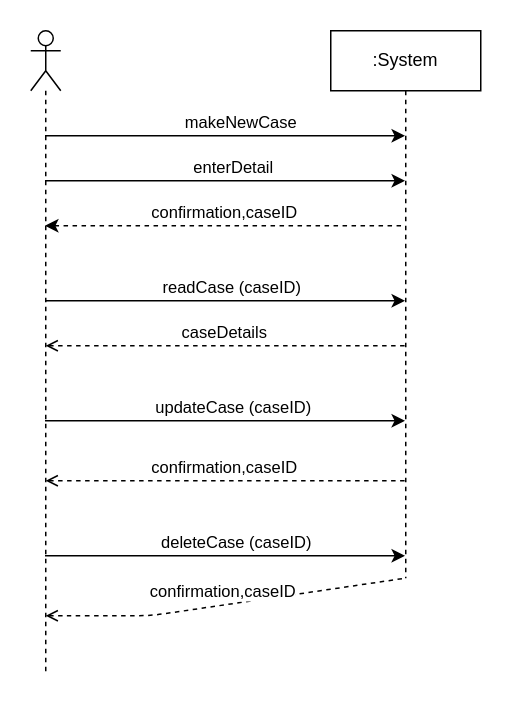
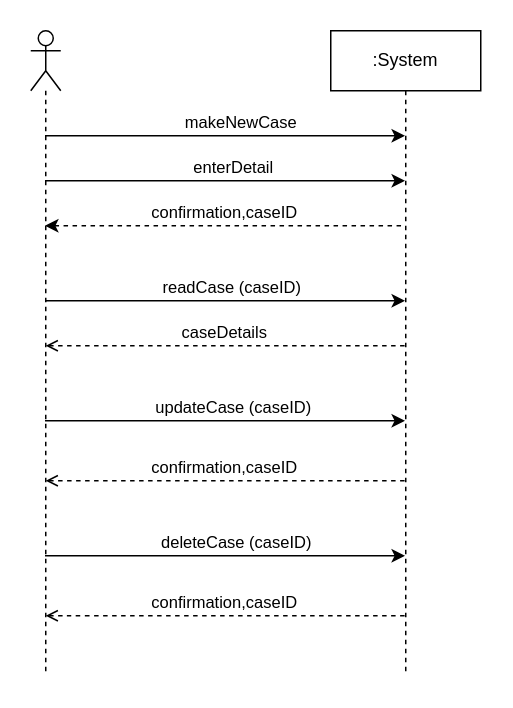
(406, 305) -> (406, 353)
